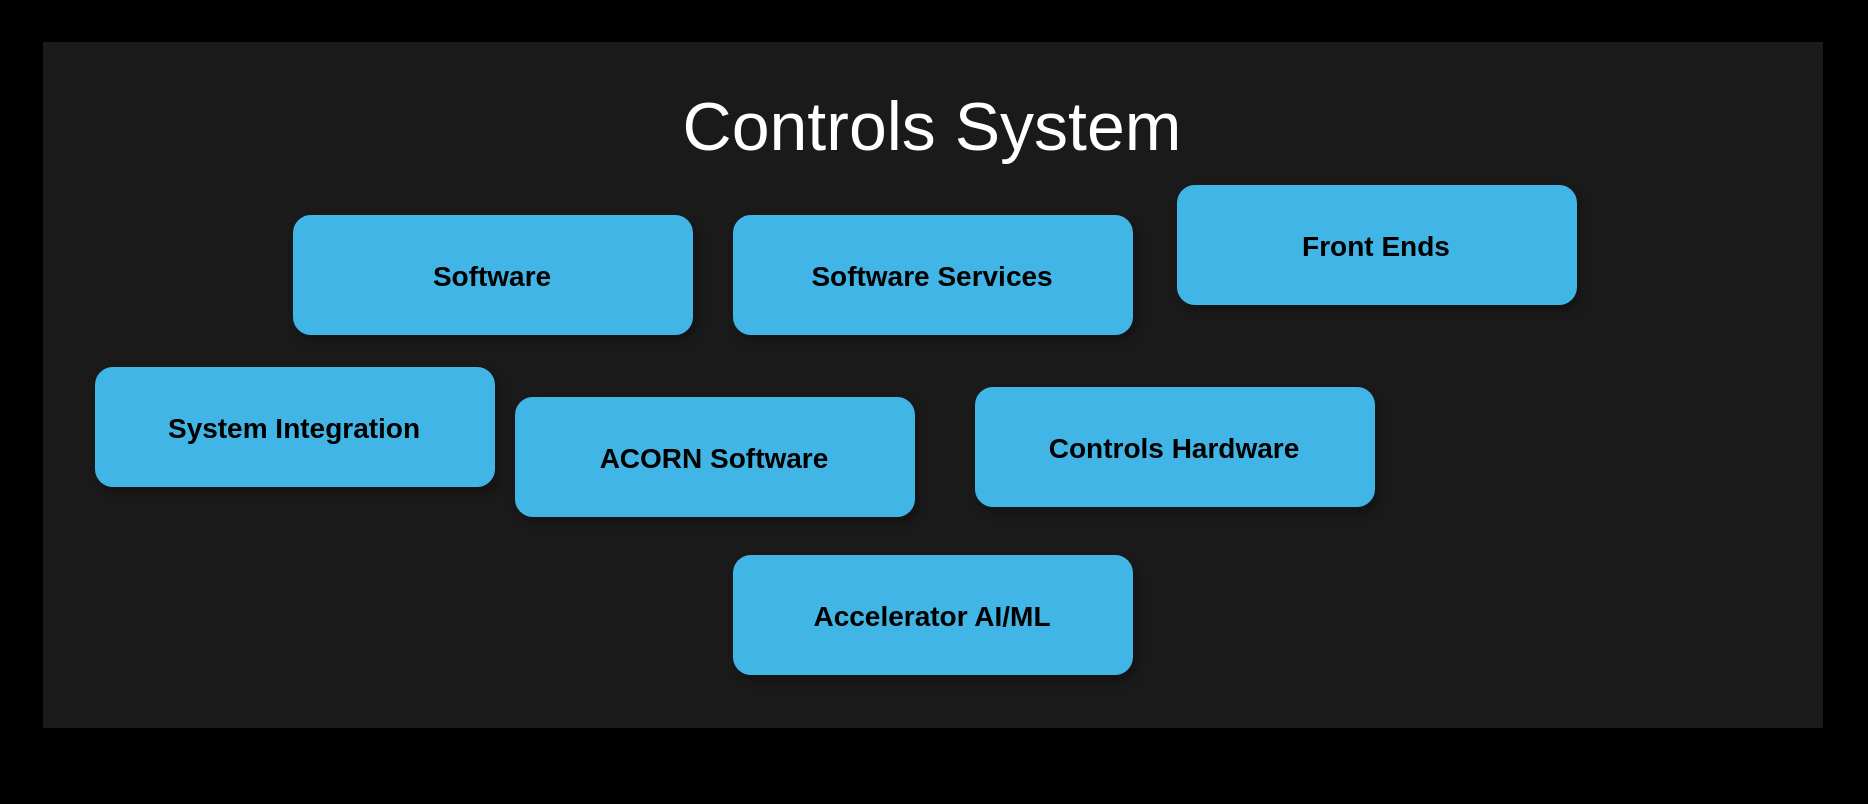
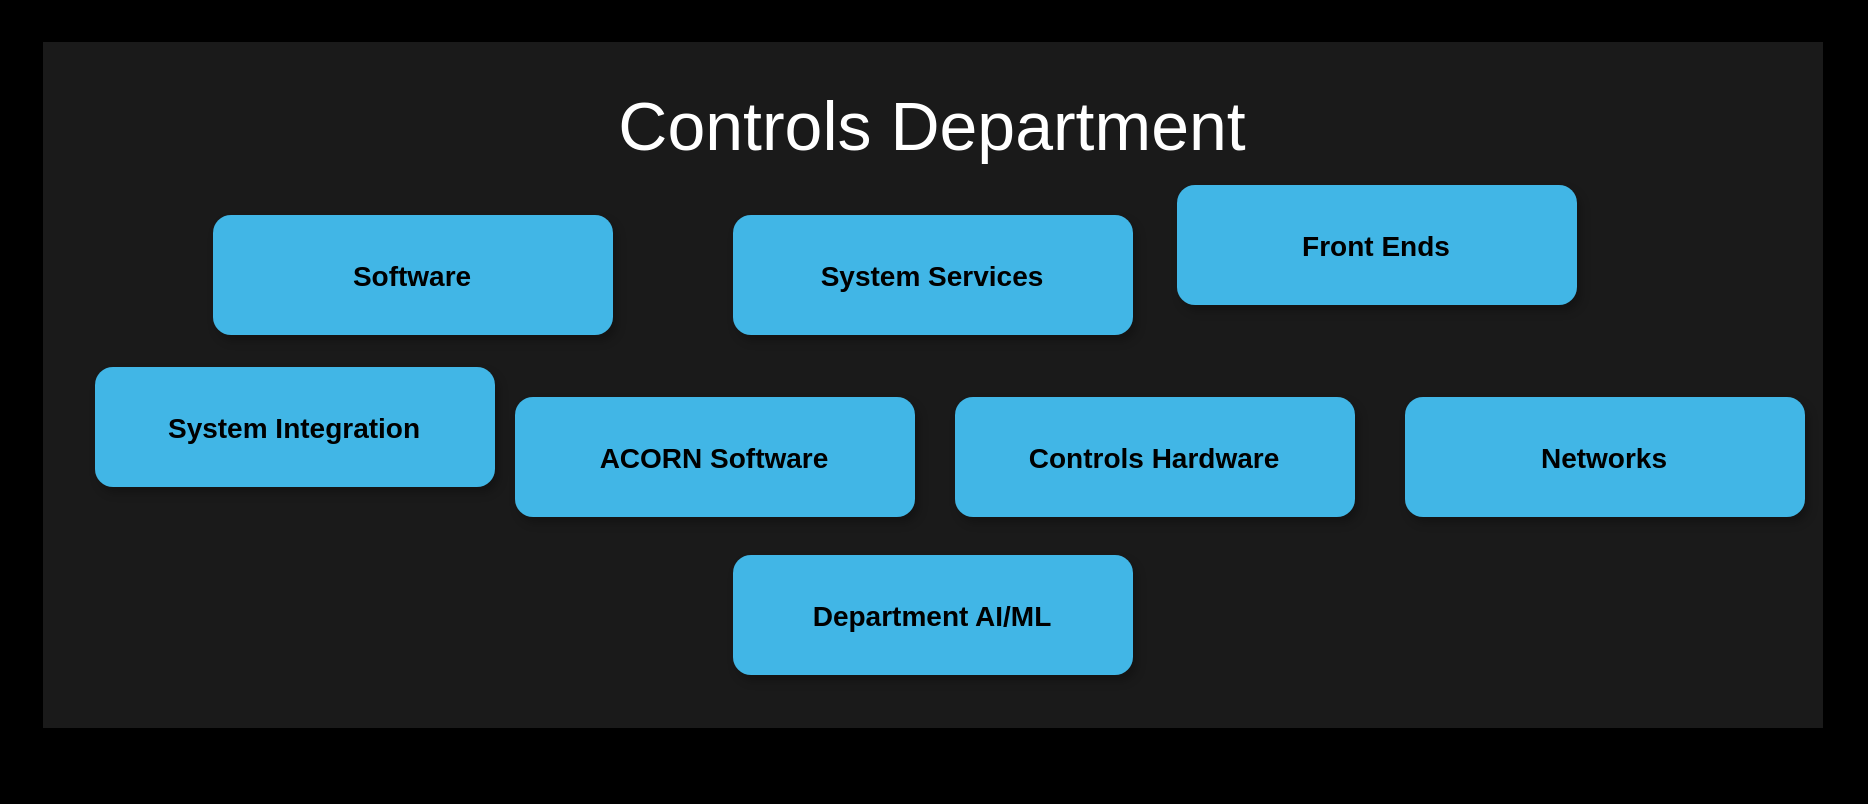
(933, 127) -> (933, 127)
(493, 275) -> (413, 275)
(932, 277) -> (932, 277)
(1175, 447) -> (1155, 457)
none -> (1605, 457)
(932, 617) -> (932, 617)
